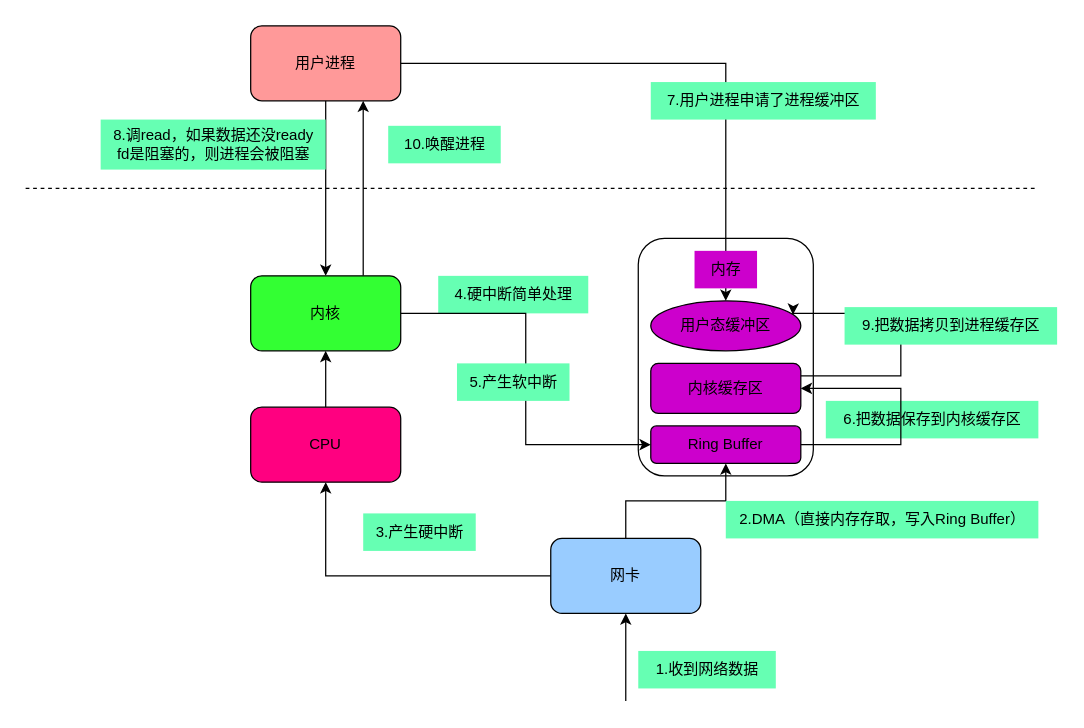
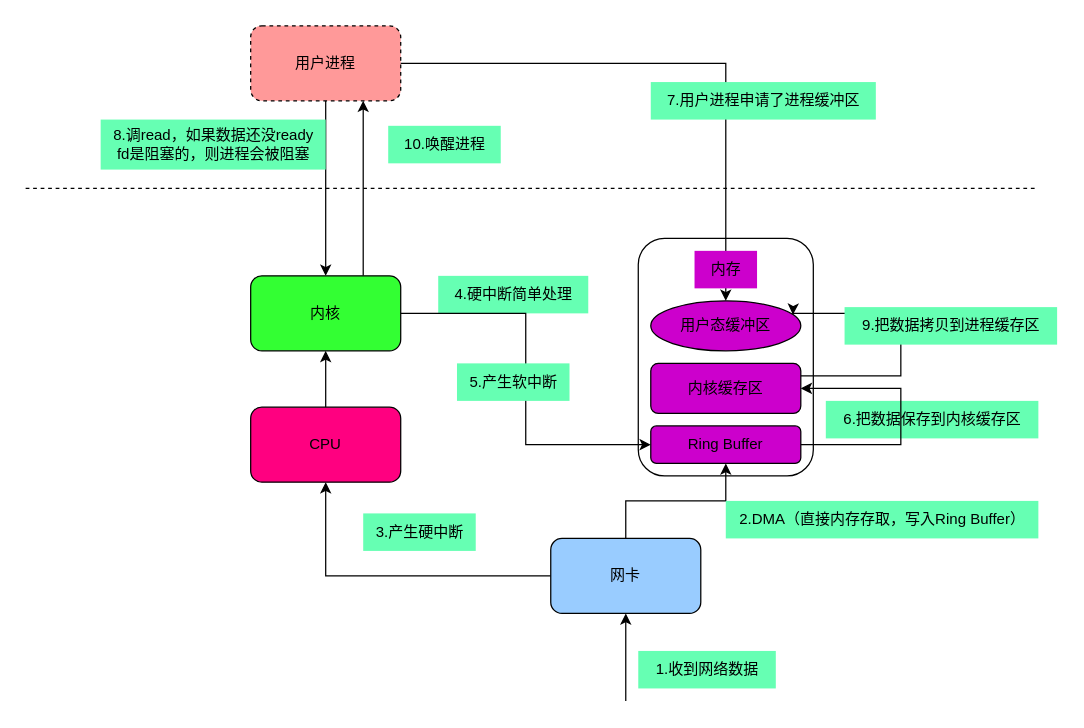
(326, 63) -> (326, 63)
